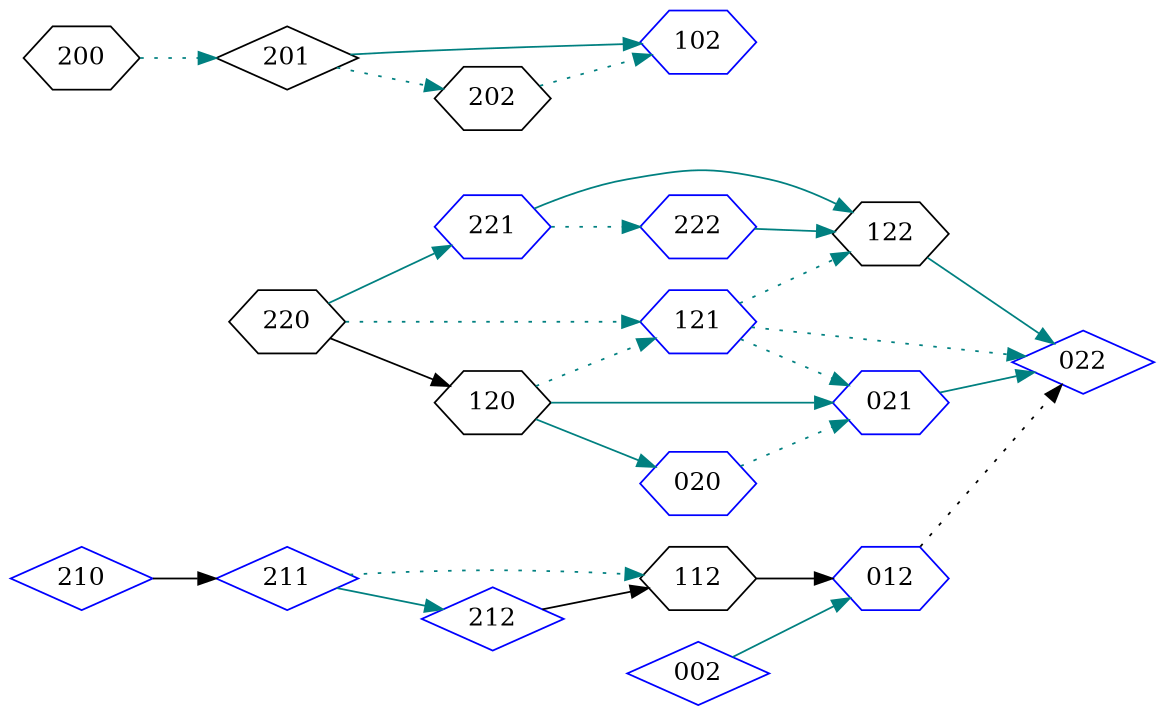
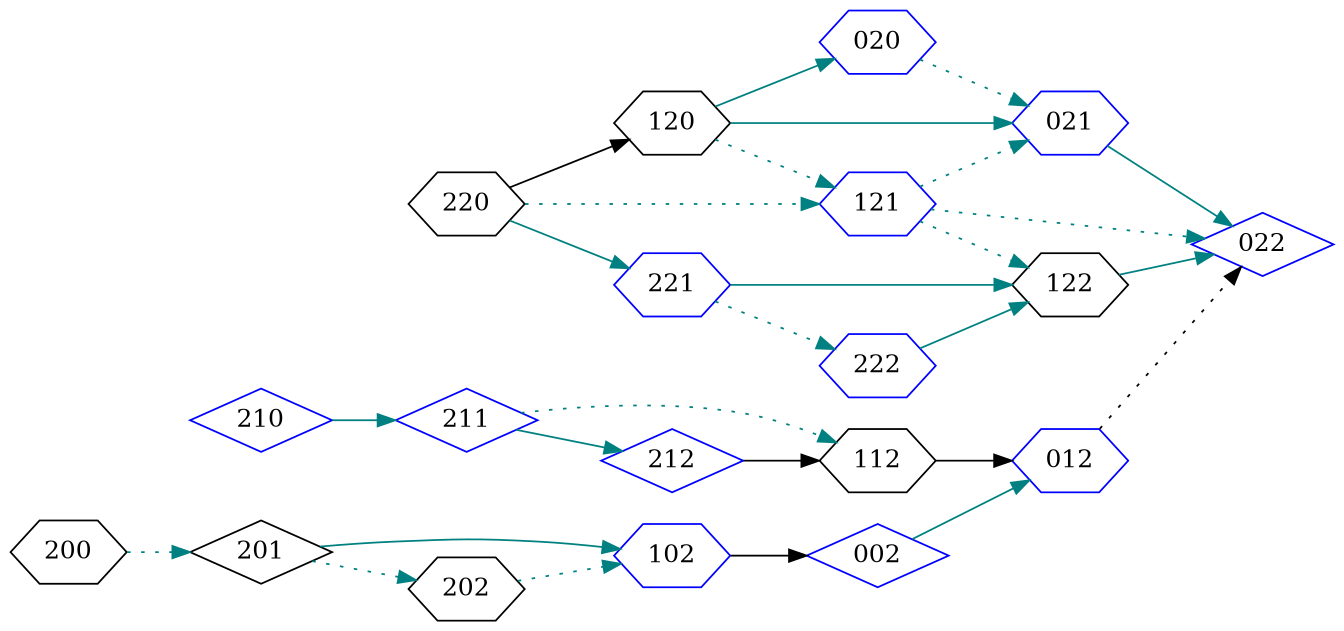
none -> (760, 556)
(175, 578) -> (355, 420)
